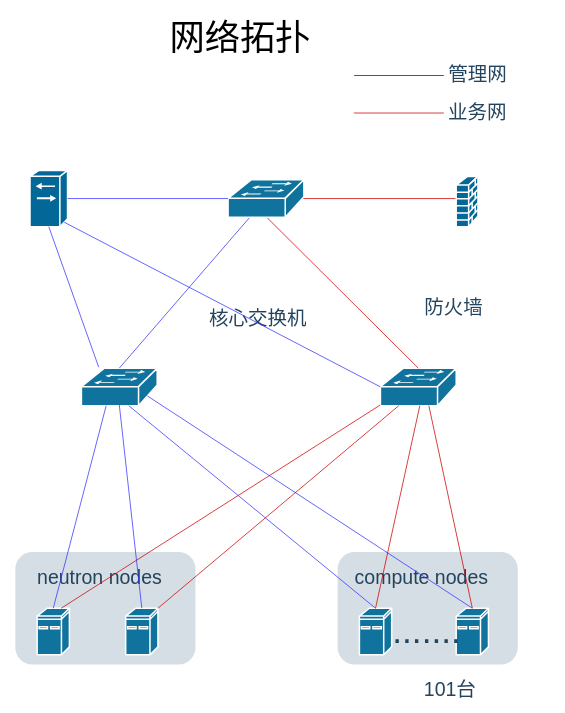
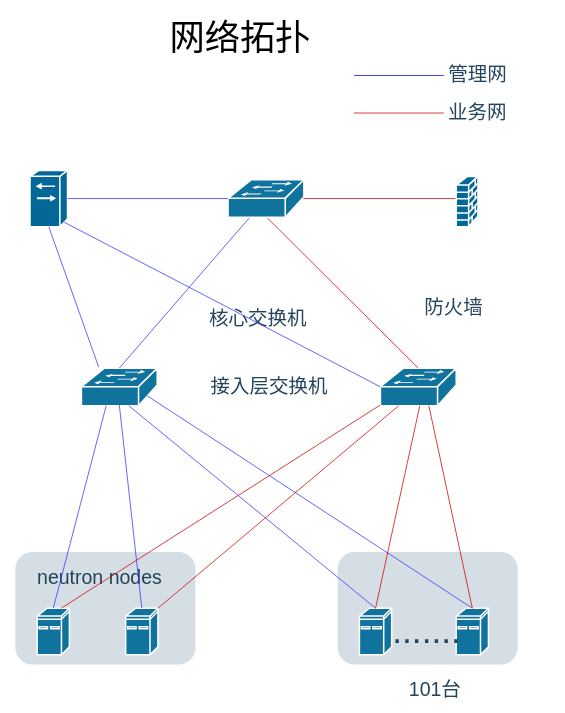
none -> (269, 387)
(422, 577) -> none
(450, 690) -> (435, 690)
